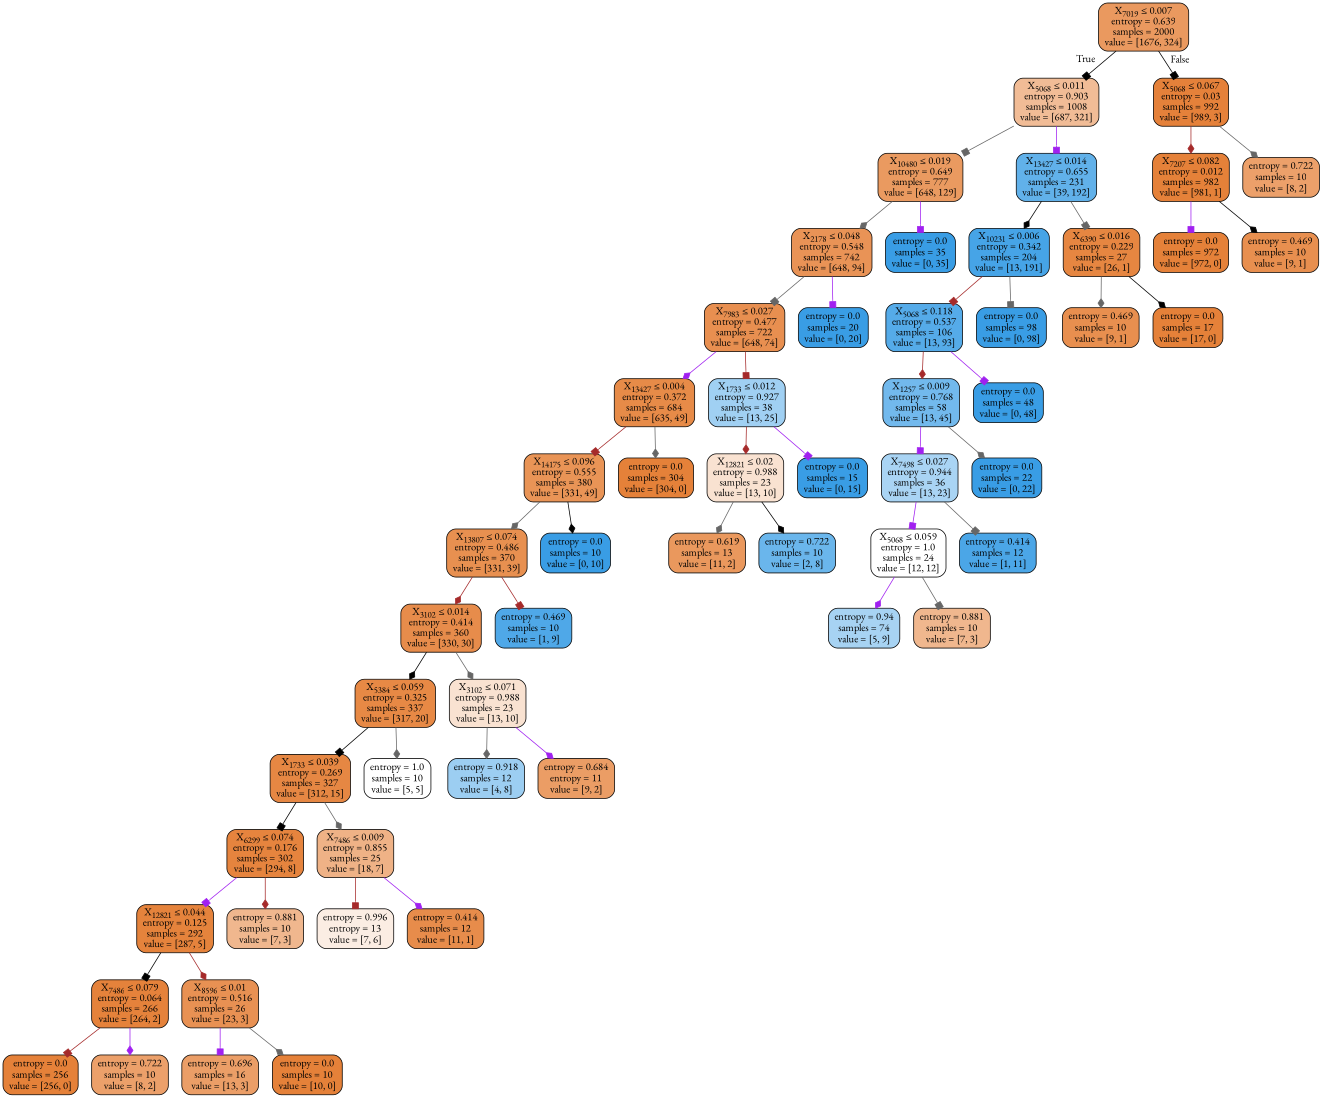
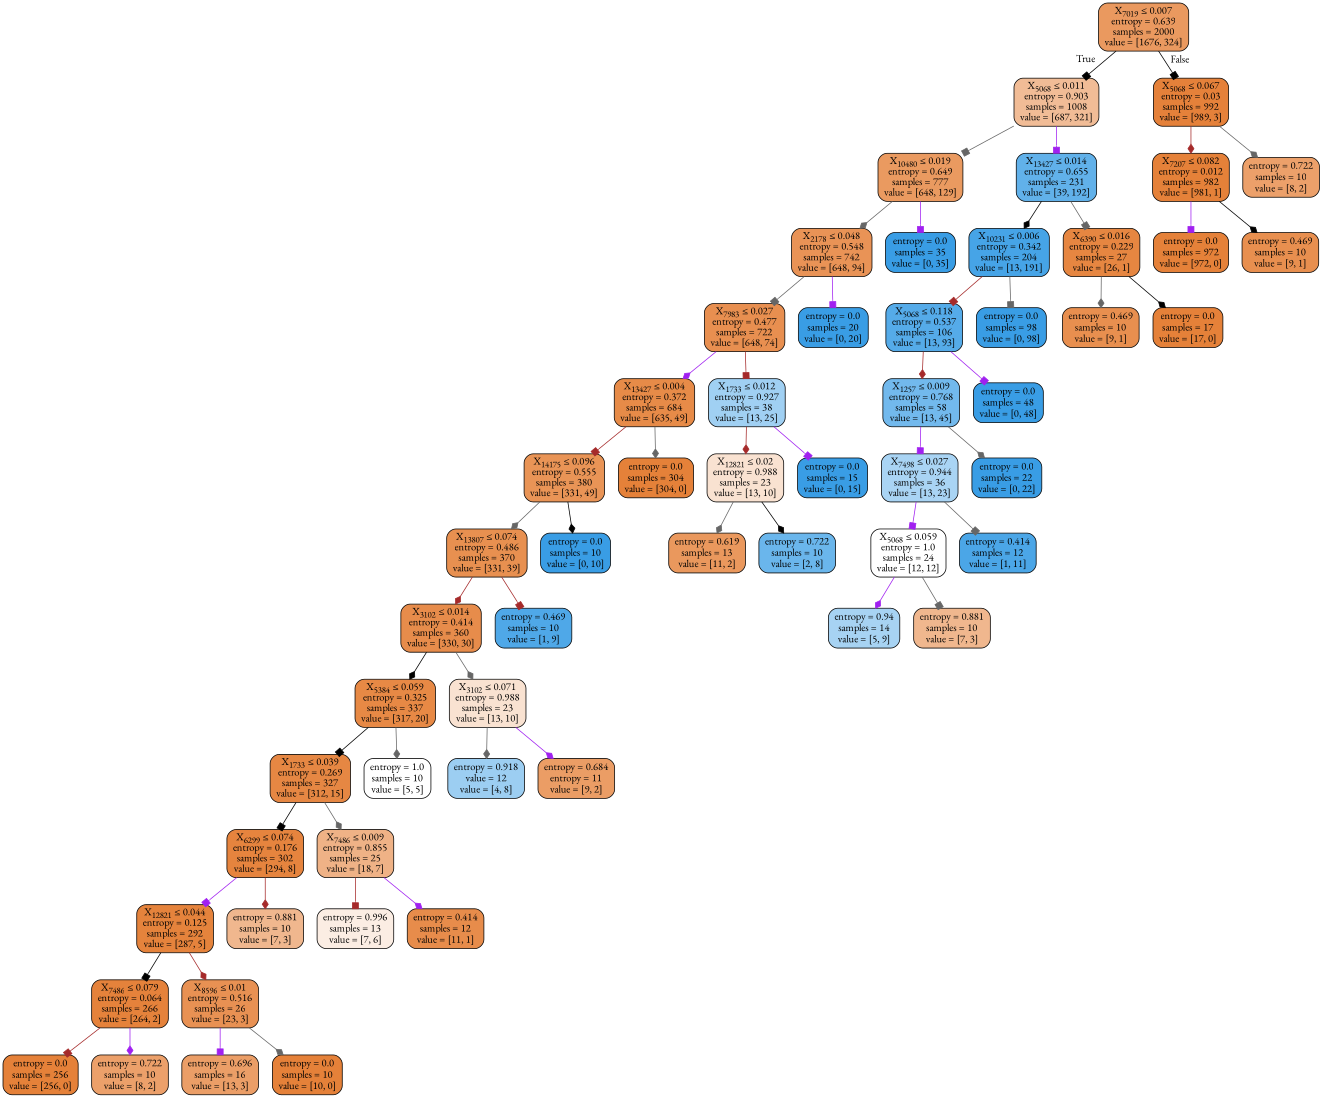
(864, 628) -> (864, 628)
(486, 778) -> (486, 778)
(355, 928) -> (355, 928)
